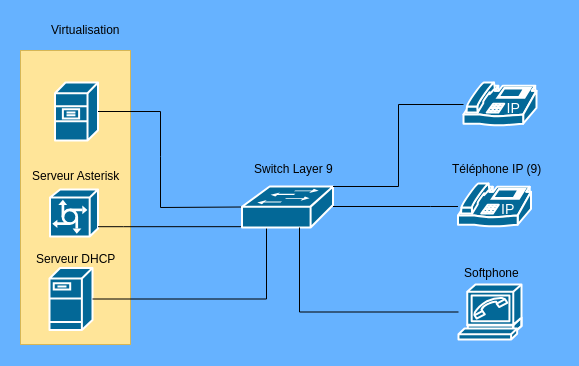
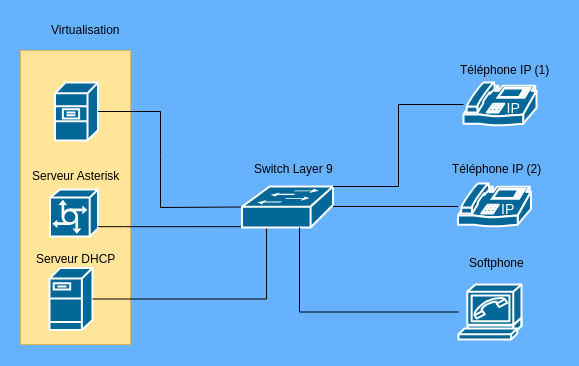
none -> (508, 68)
(502, 170) -> (502, 170)
(495, 270) -> (500, 260)
